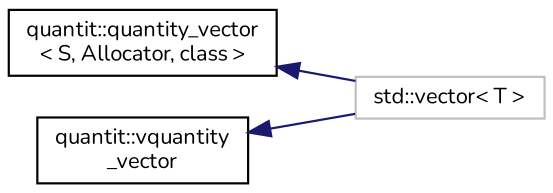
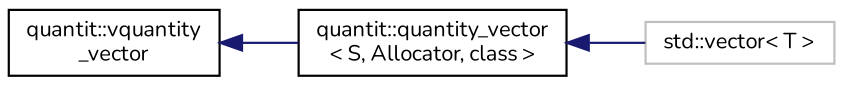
(313, 121) -> (270, 43)
